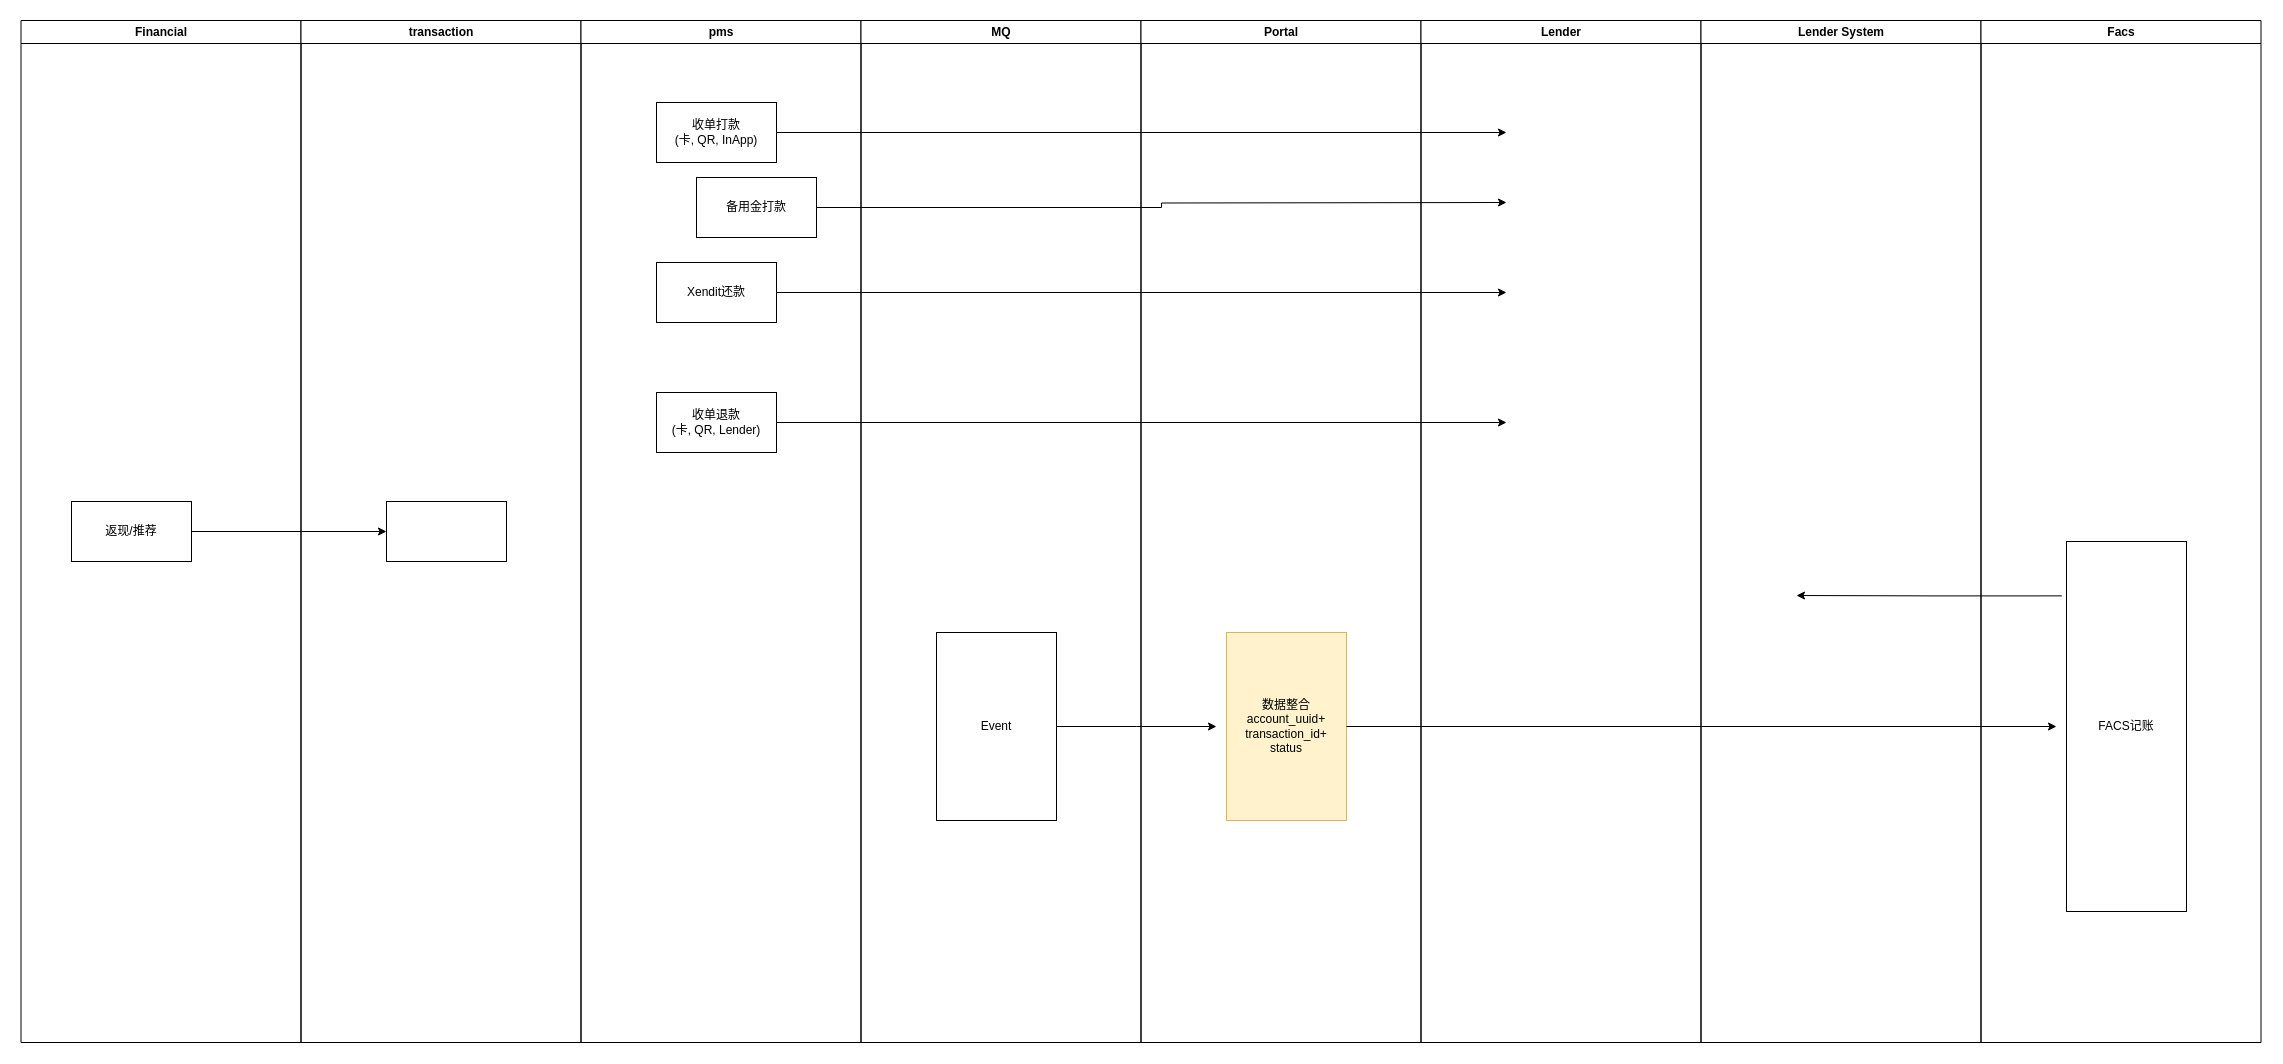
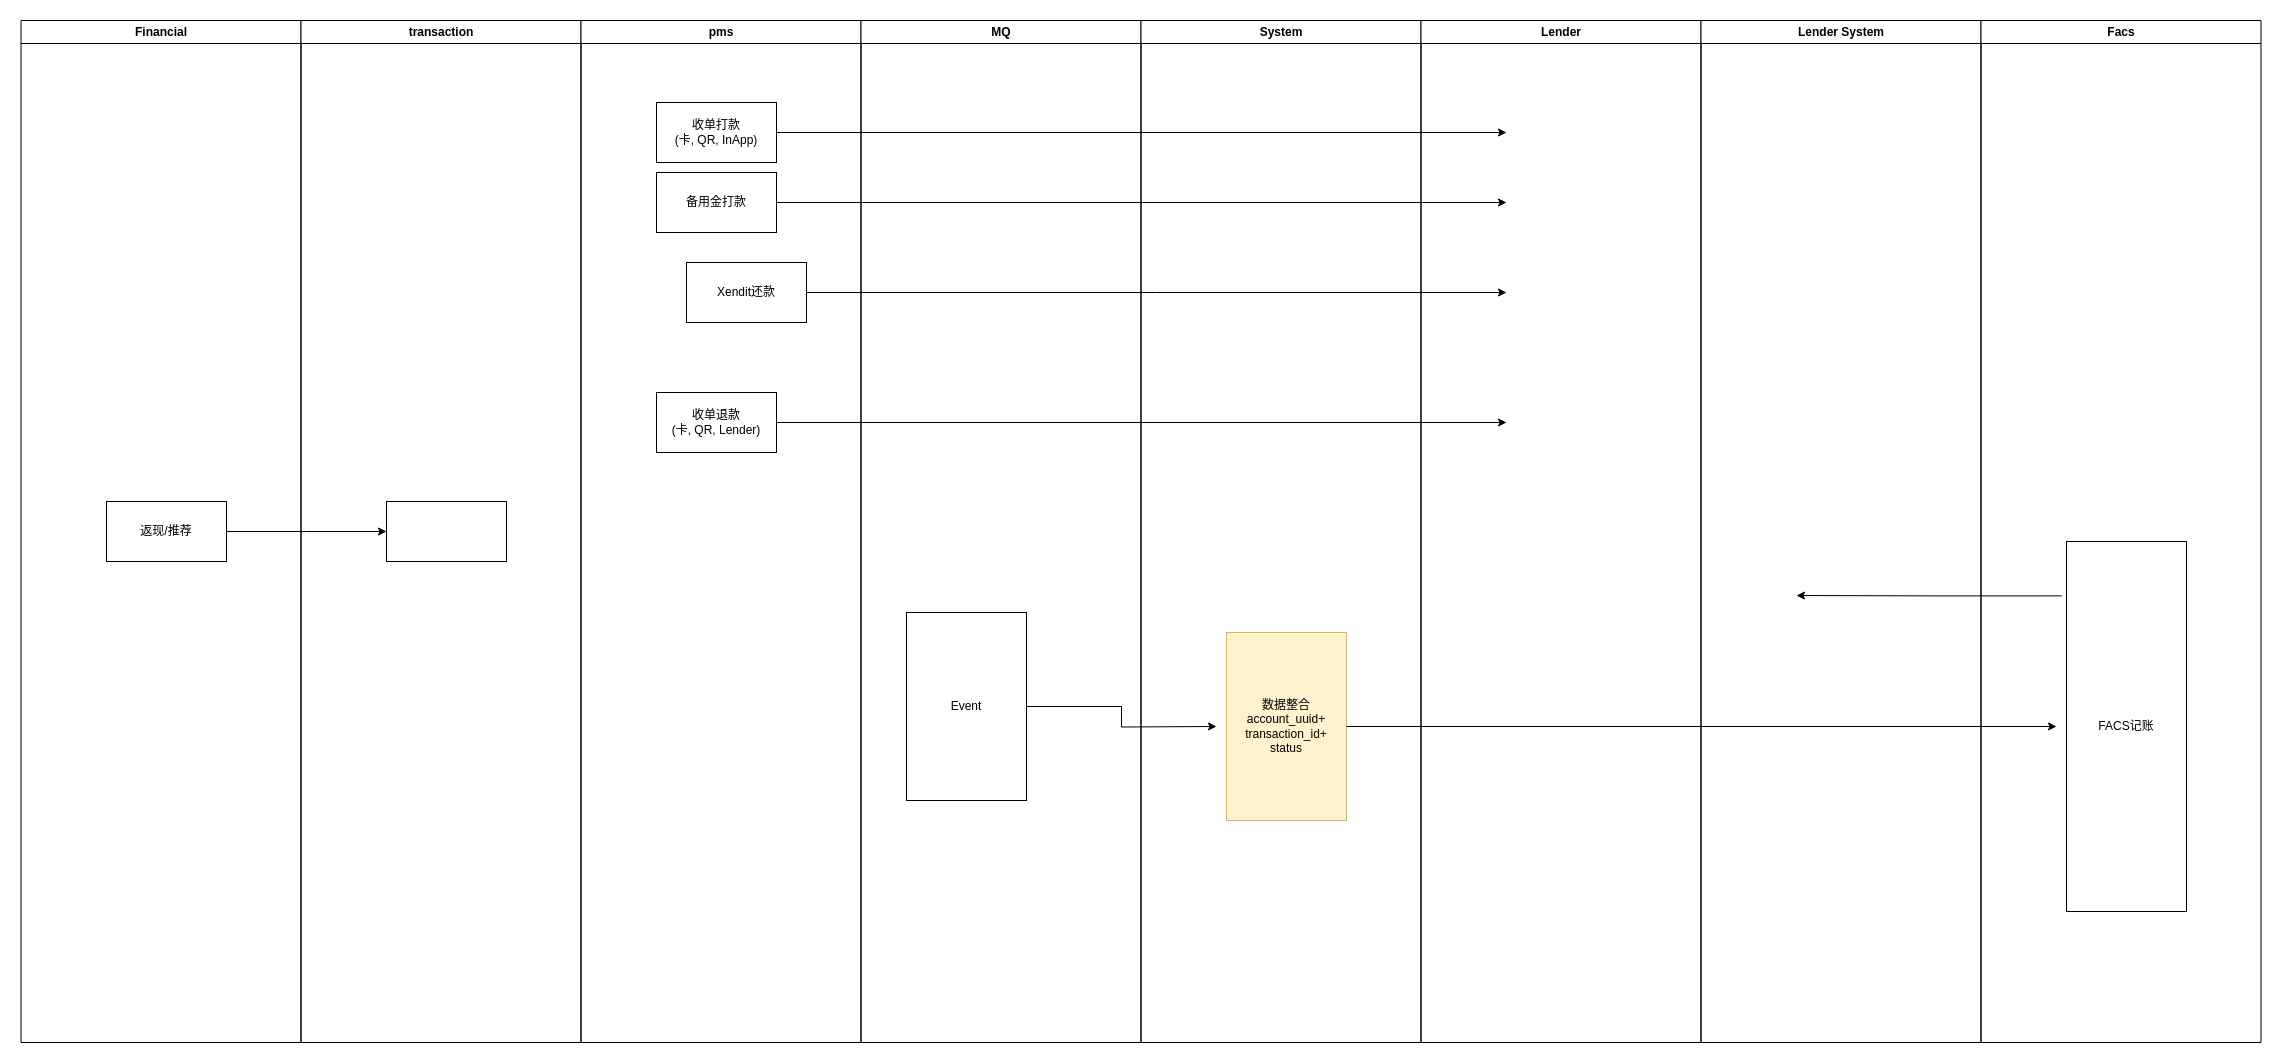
(1282, 33) -> (1282, 33)
(757, 208) -> (717, 203)
(717, 293) -> (747, 293)
(132, 532) -> (167, 532)
(997, 727) -> (967, 707)
